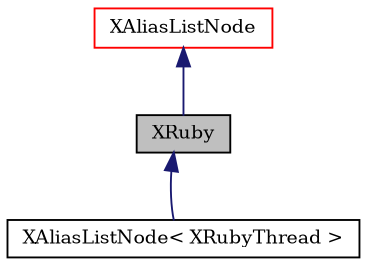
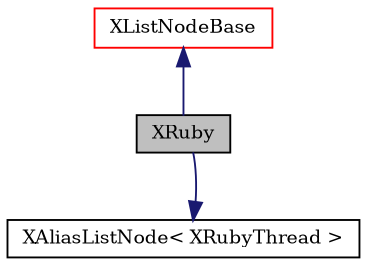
(183, 28) -> (183, 28)
(171, 196) -> (196, 177)
